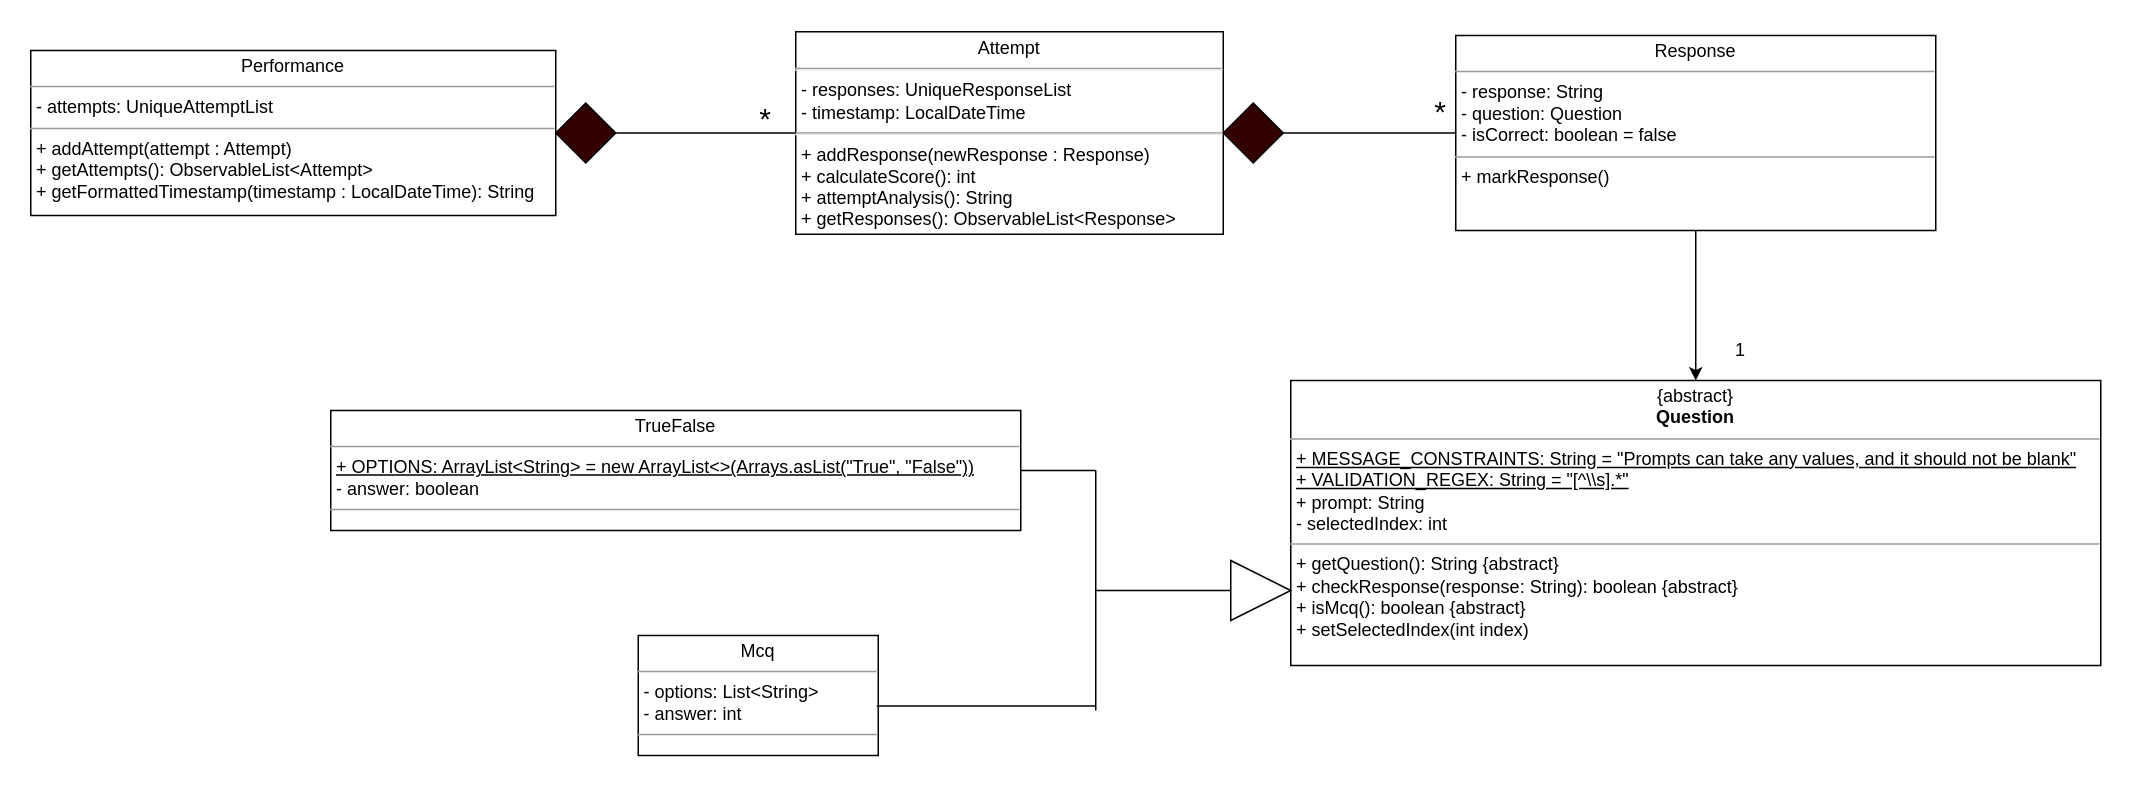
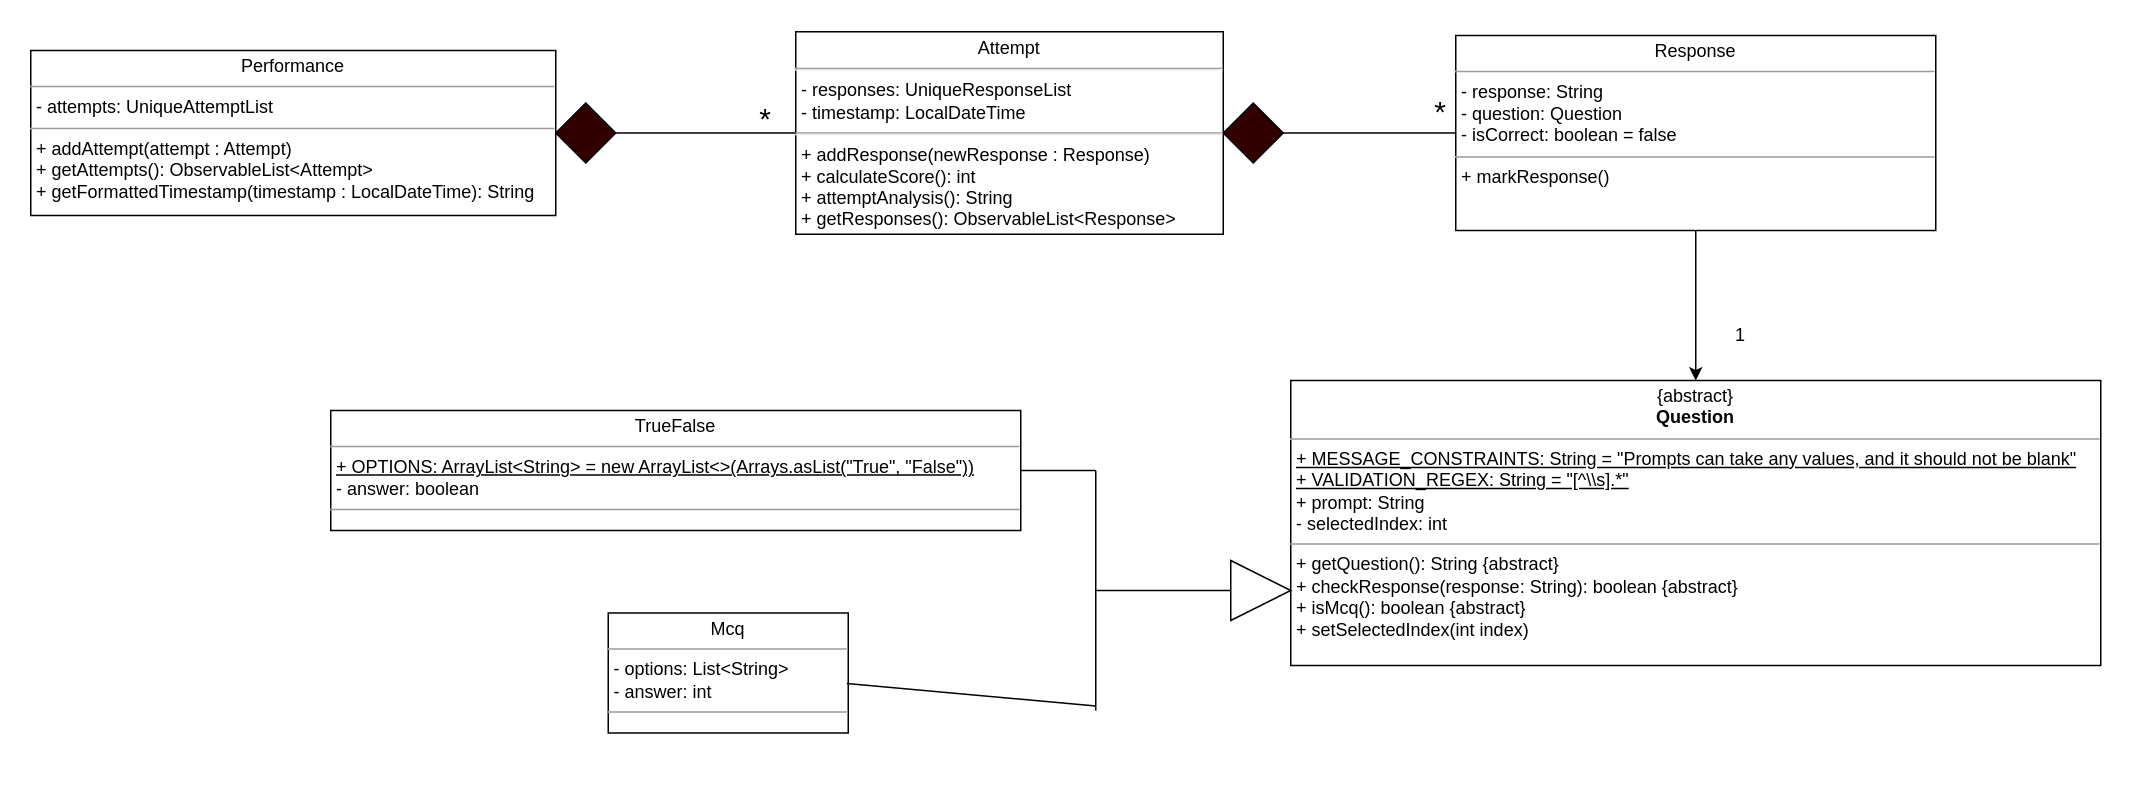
(1741, 350) -> (1741, 335)
(758, 695) -> (728, 673)
